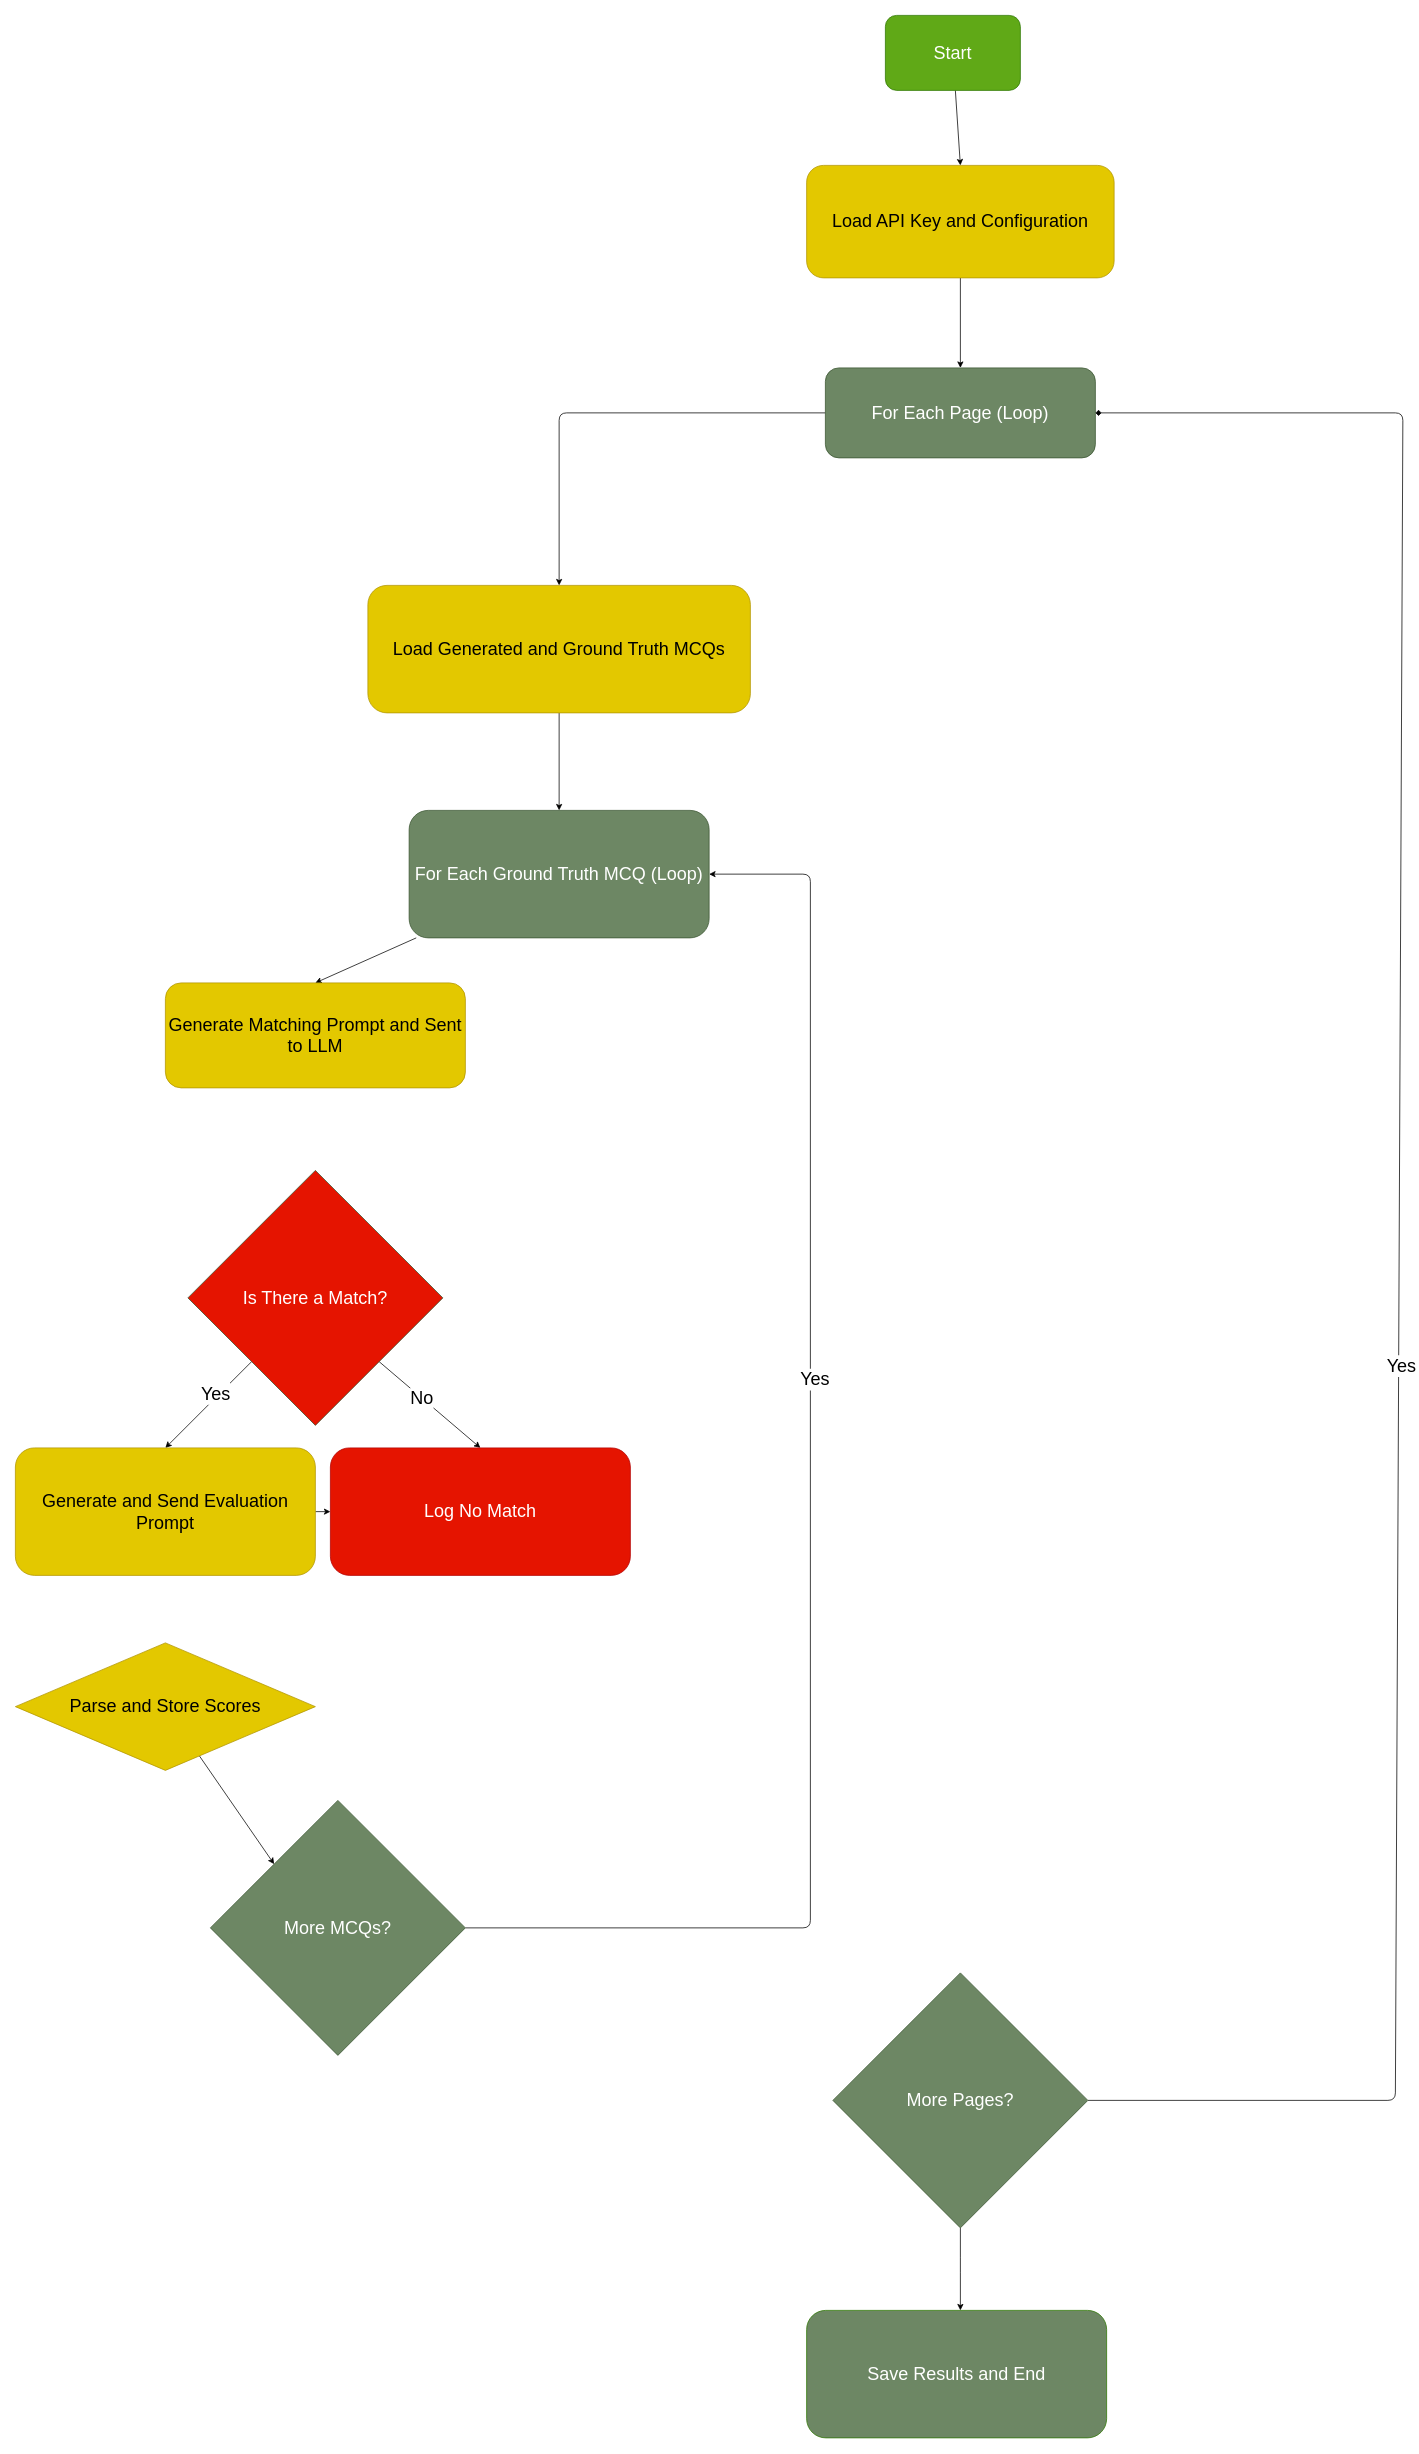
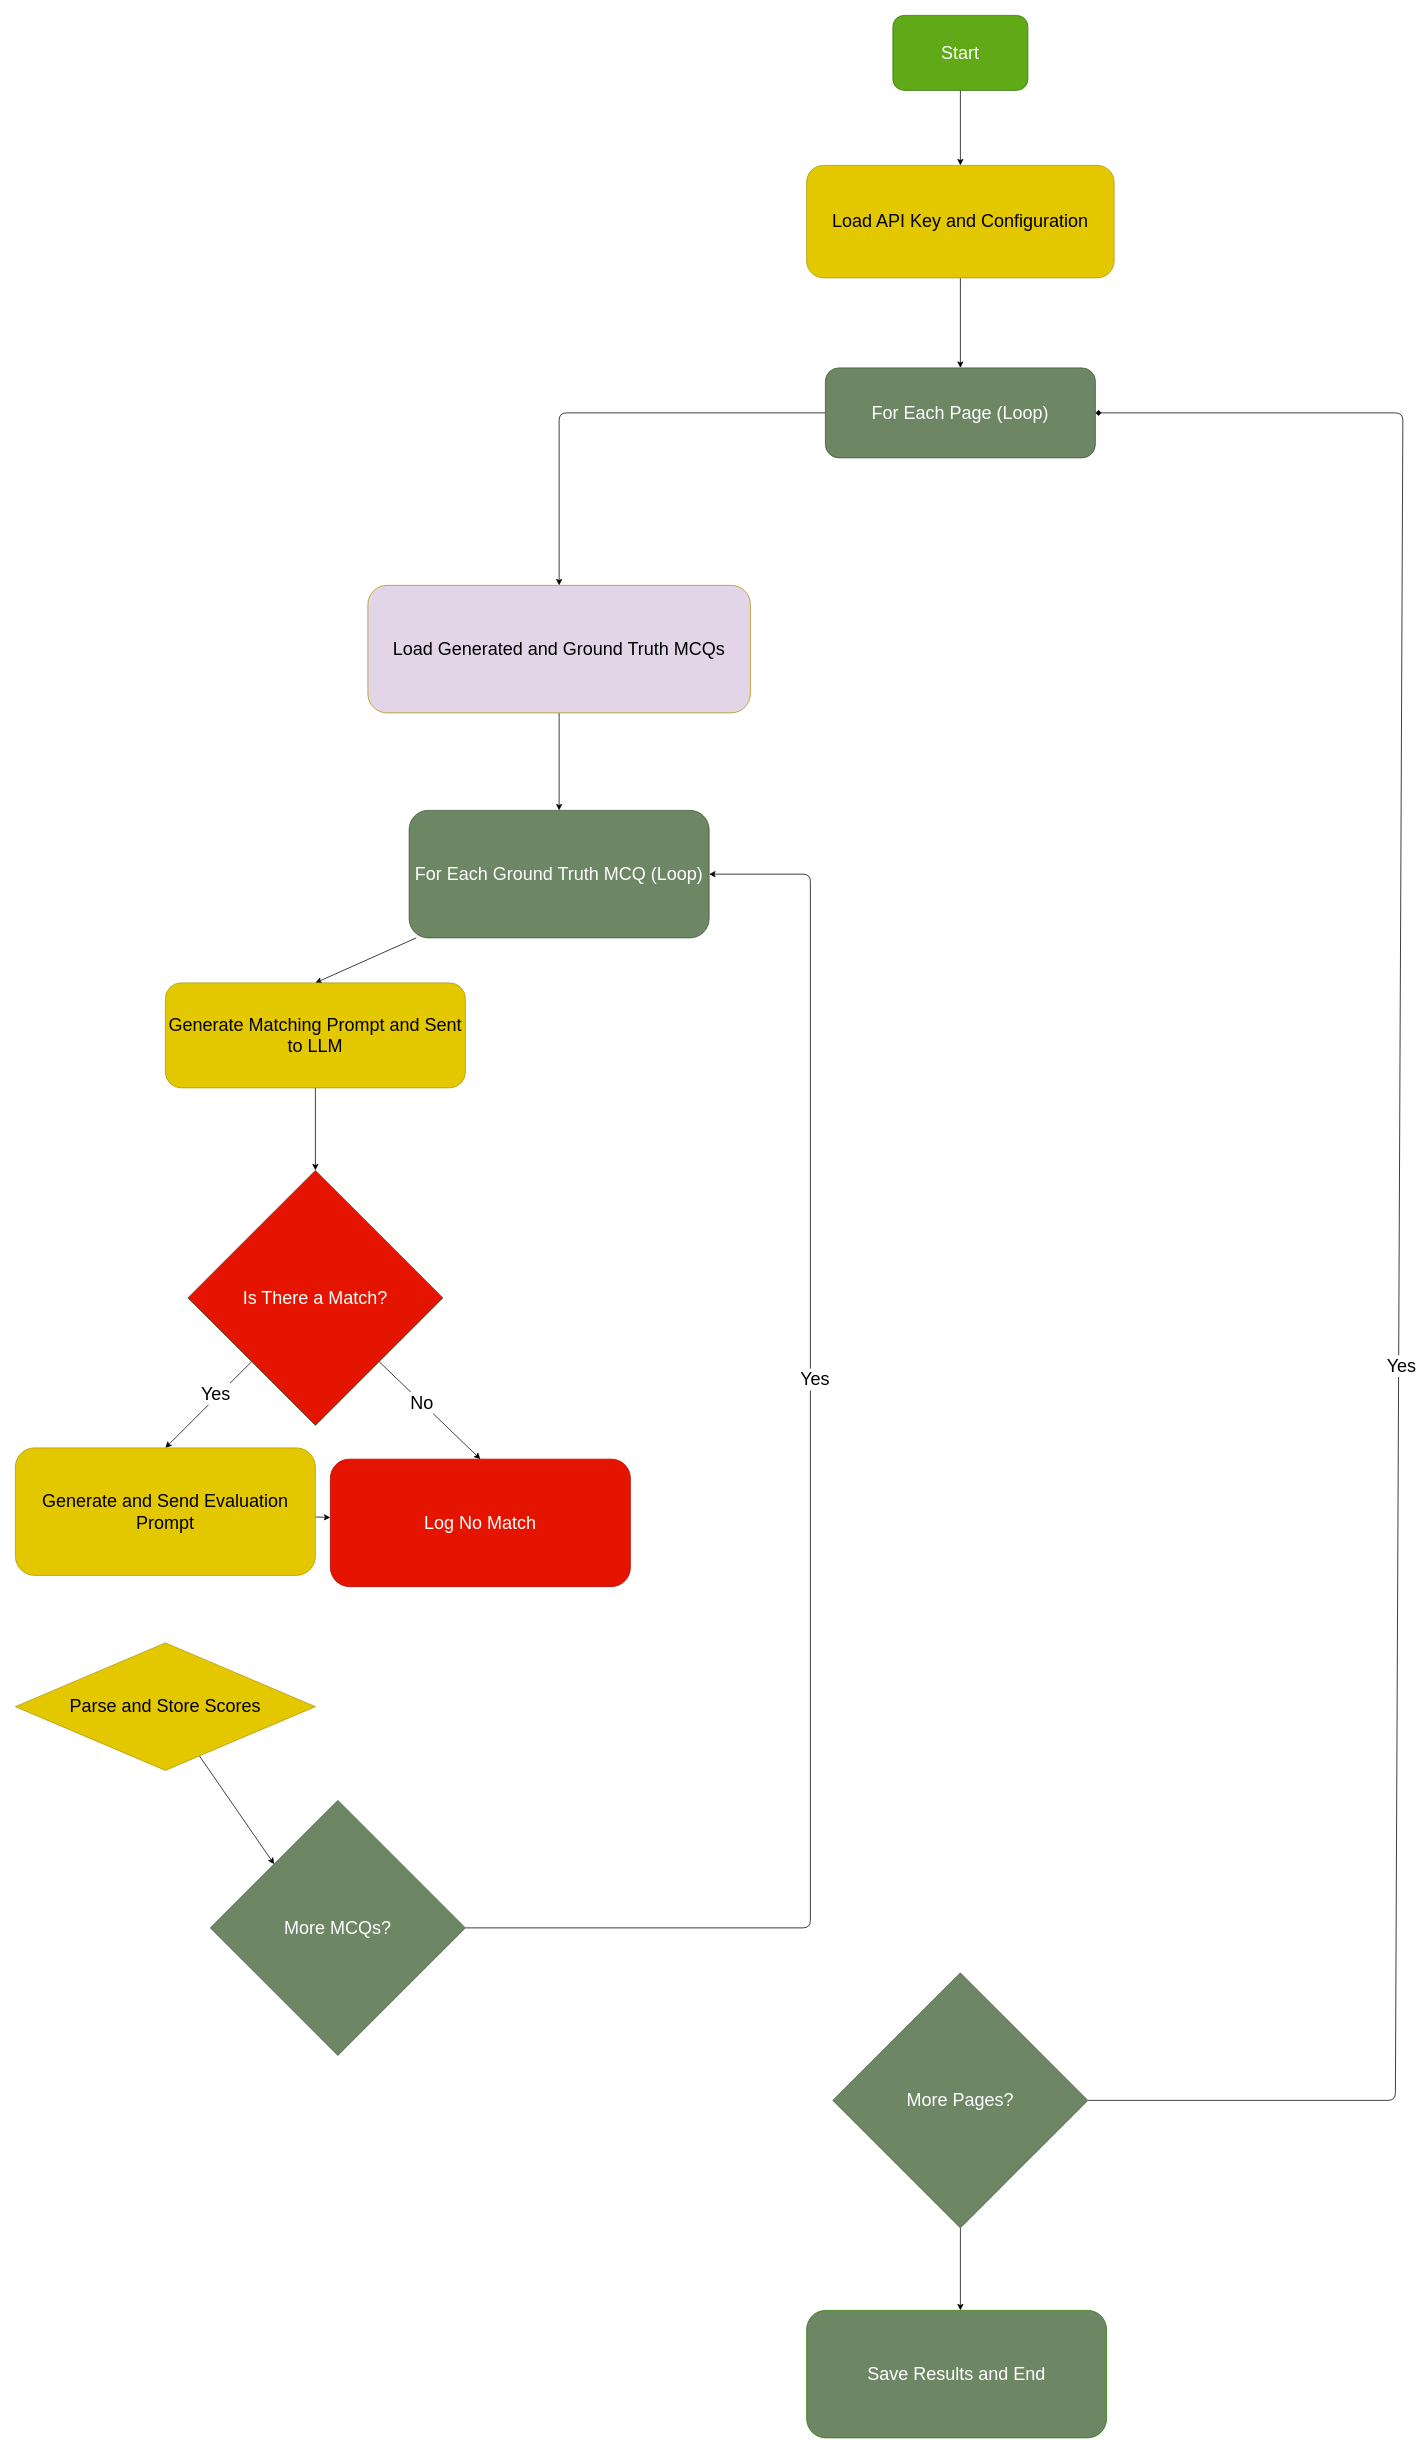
(953, 53) -> (960, 53)
(559, 649) -> (559, 649)
none -> (315, 1126)
(480, 1512) -> (480, 1523)
